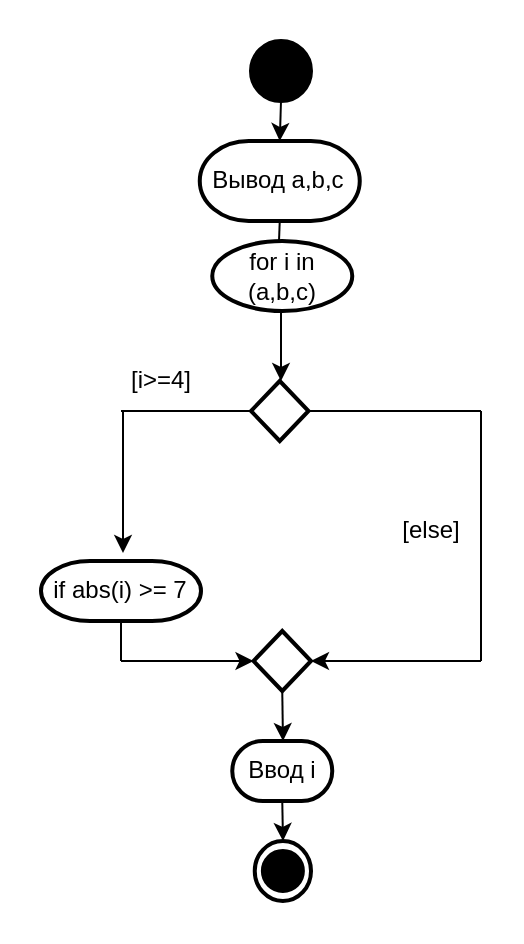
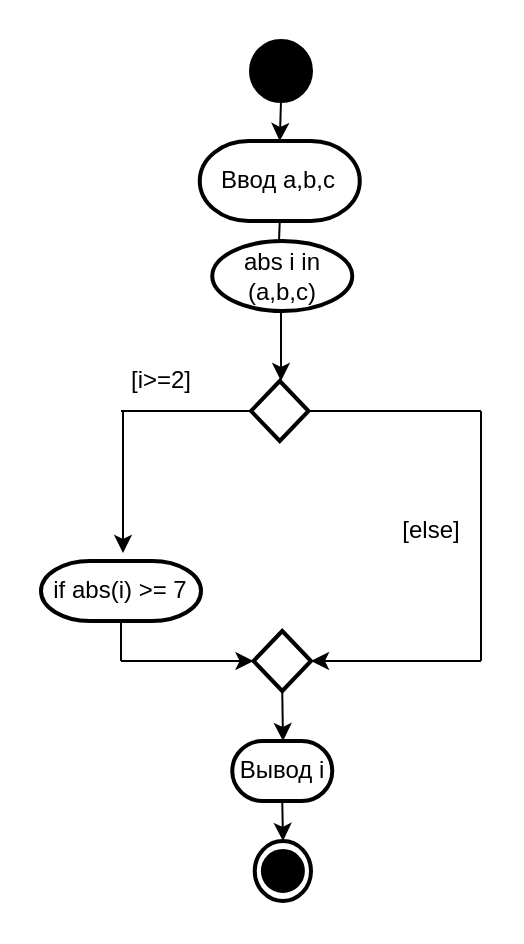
(279, 181) -> (279, 181)
(283, 277) -> (283, 277)
(162, 381) -> (162, 381)
(283, 771) -> (283, 771)
